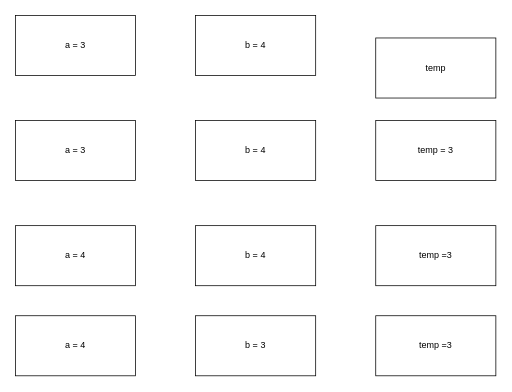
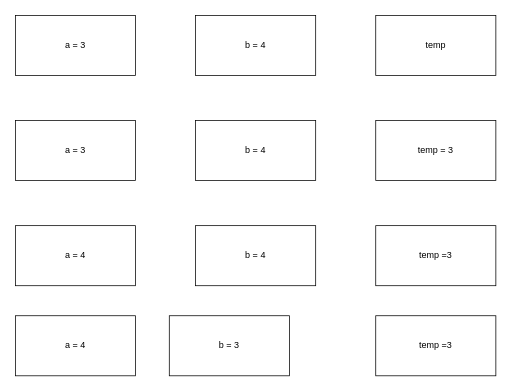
(435, 68) -> (435, 45)
(255, 345) -> (229, 345)
